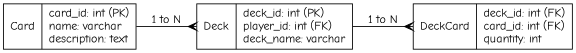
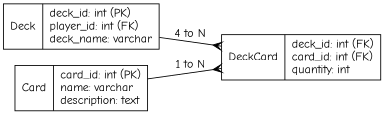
(383, 20) -> (190, 34)
(162, 27) -> (180, 74)
